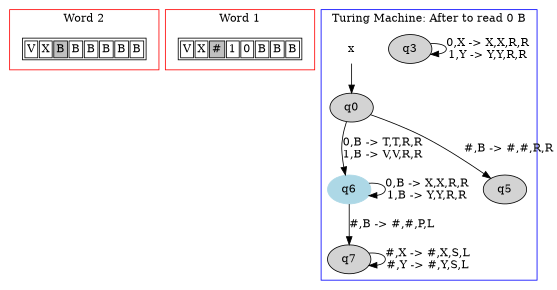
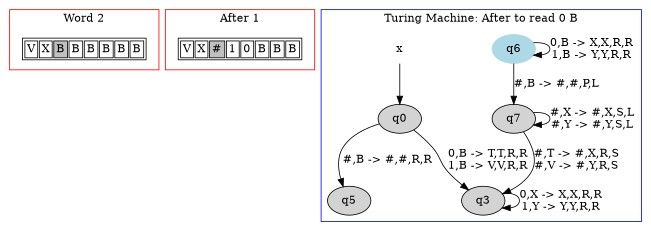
(240, 19) -> (240, 19)
(342, 144) -> (439, 157)
none -> (534, 165)
